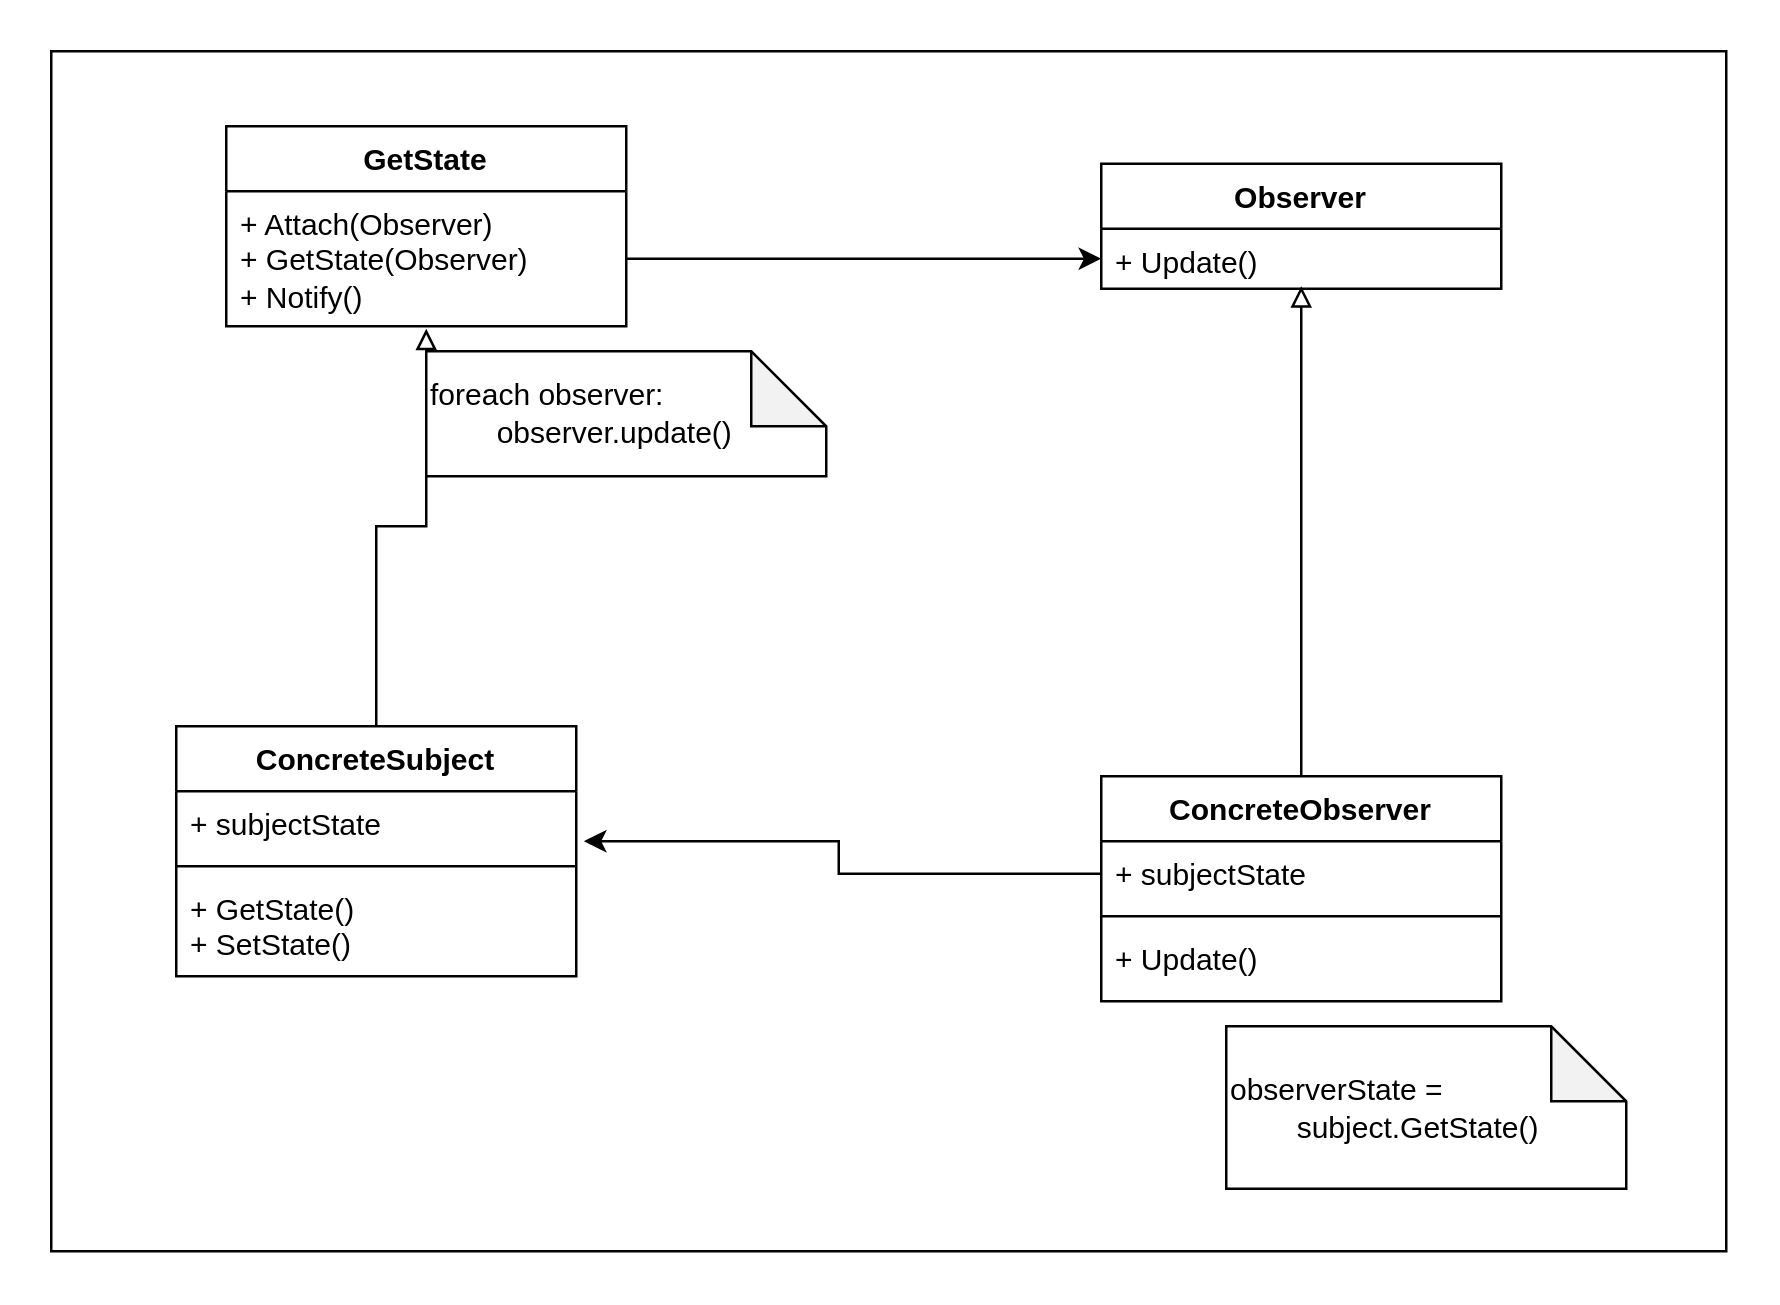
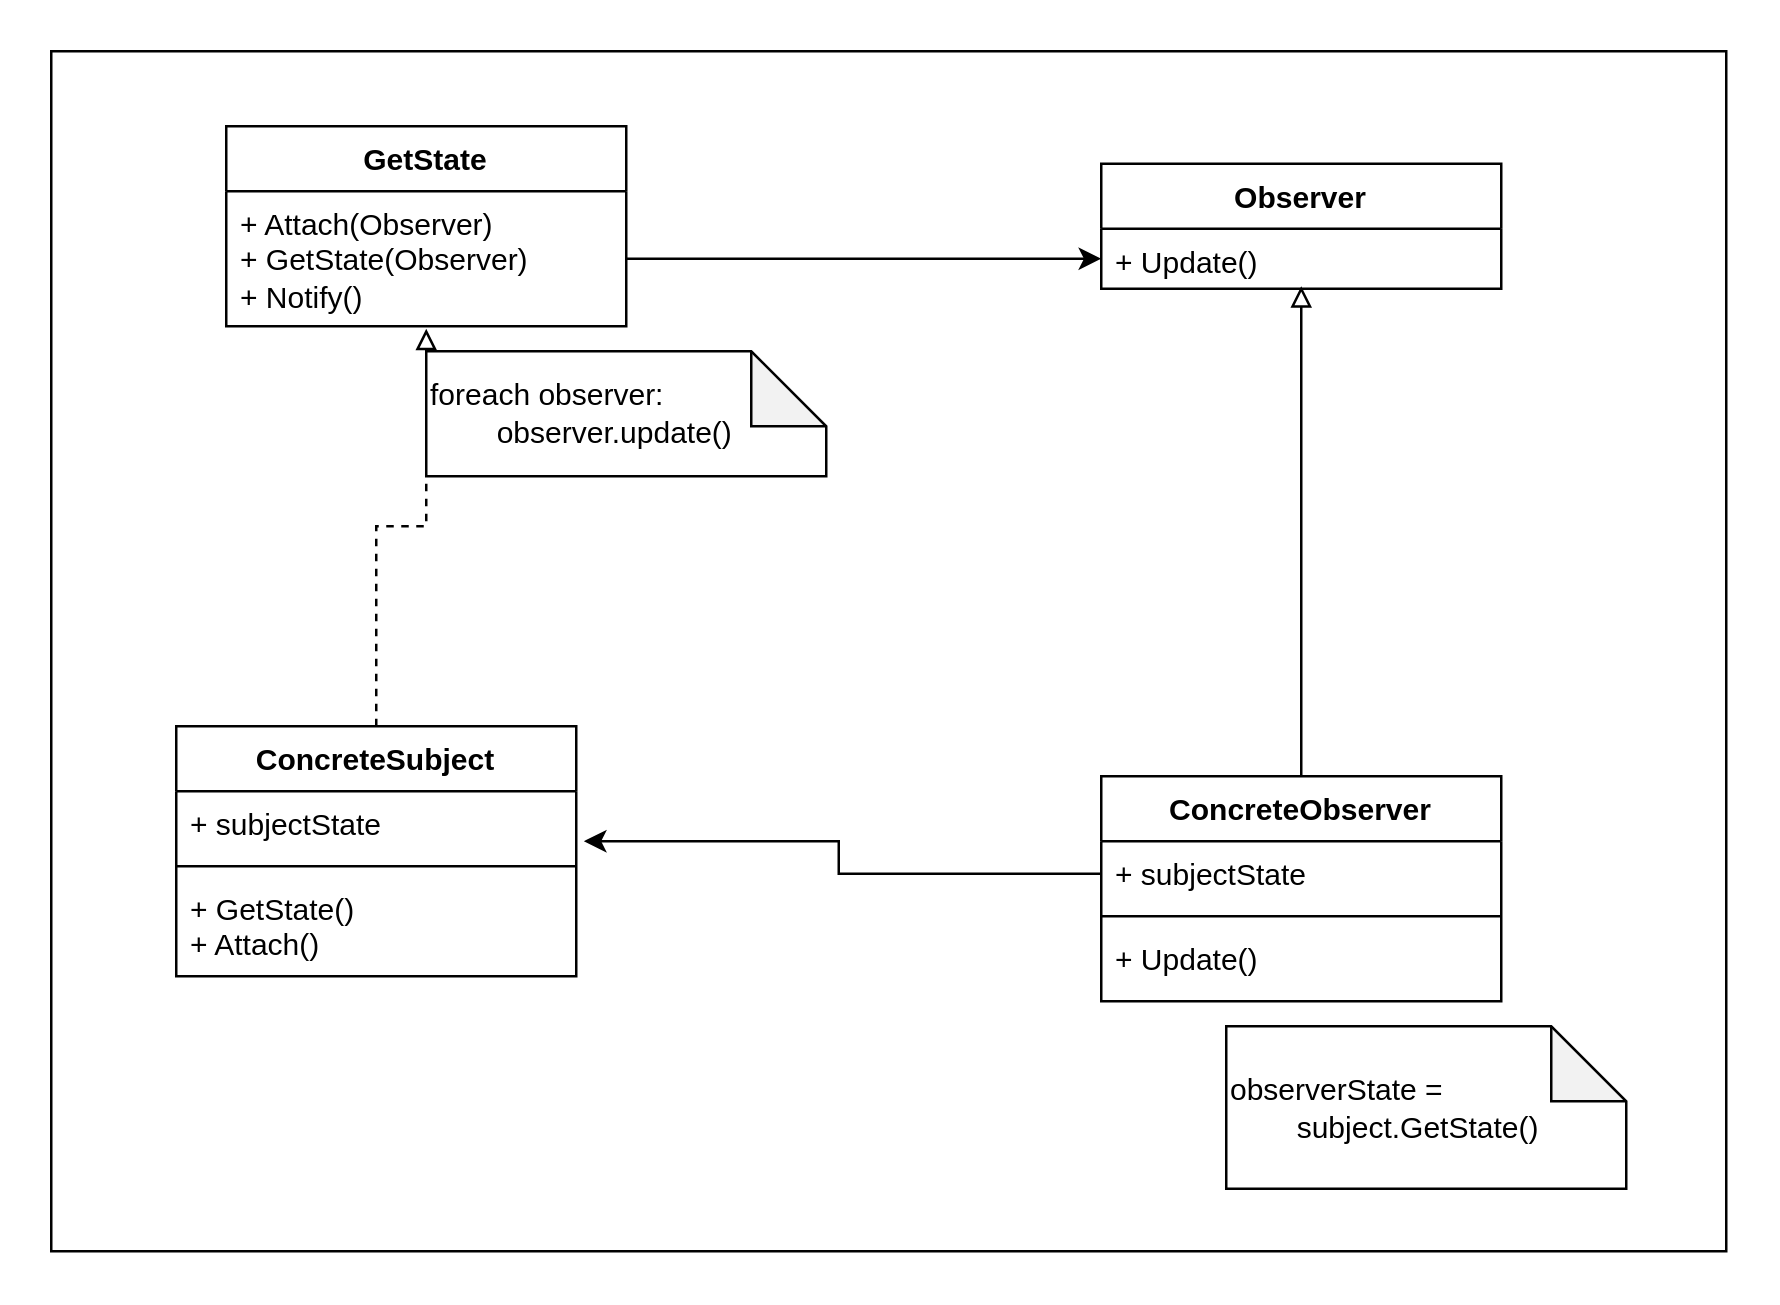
(376, 574) -> (376, 574)
(288, 930) -> (288, 930)
